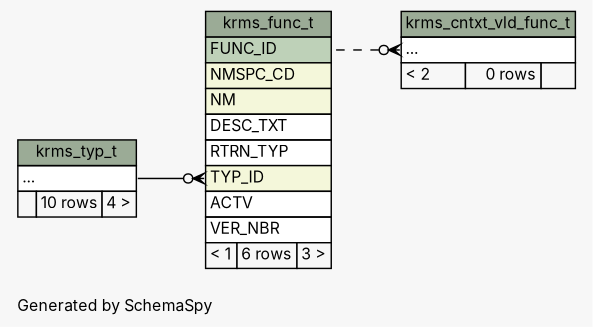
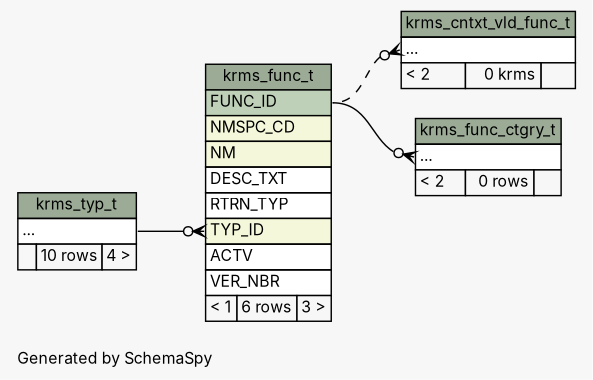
(511, 75) -> (510, 75)
none -> (488, 157)
